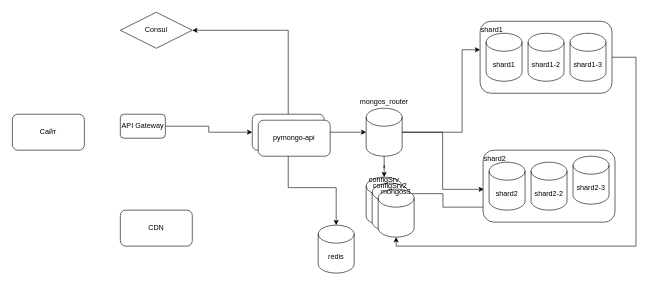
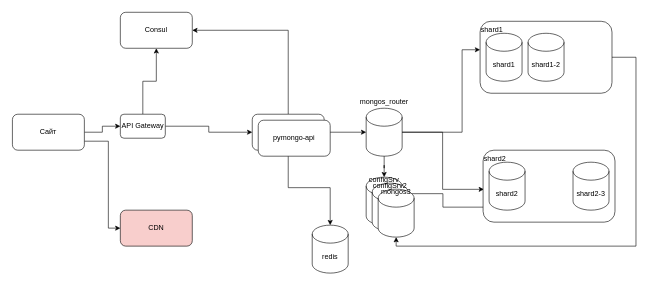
(156, 30) -> (156, 30)
(588, 57) -> none
none -> (156, 81)
none -> (102, 129)
(591, 180) -> (591, 186)
(549, 186) -> none
none -> (108, 187)
(156, 228) -> (156, 228)
(336, 249) -> (330, 249)
